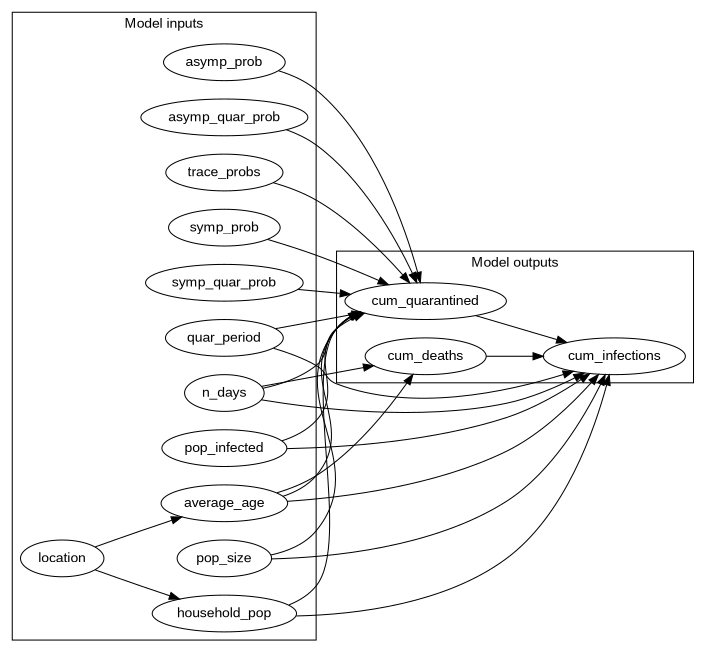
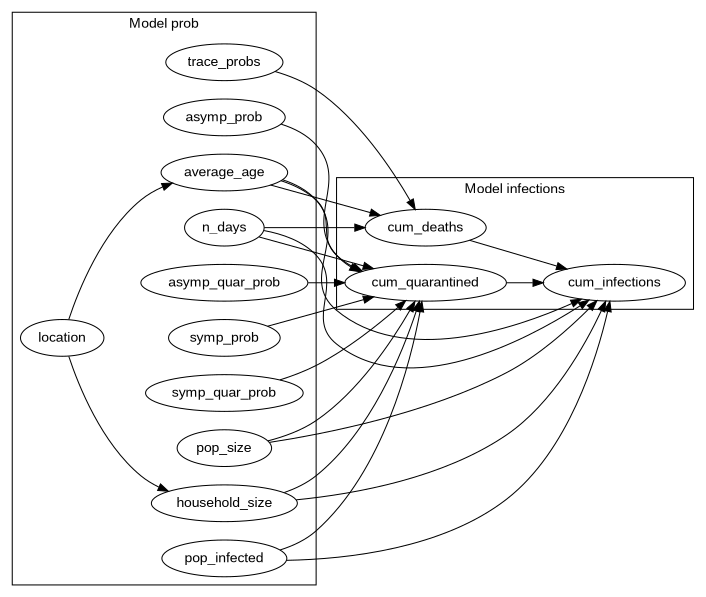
(164, 24) -> (164, 24)
(344, 219) -> (354, 123)
(515, 263) -> (515, 189)
(224, 338) -> none
(224, 614) -> (224, 503)
